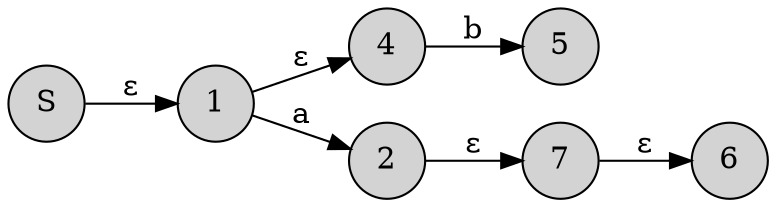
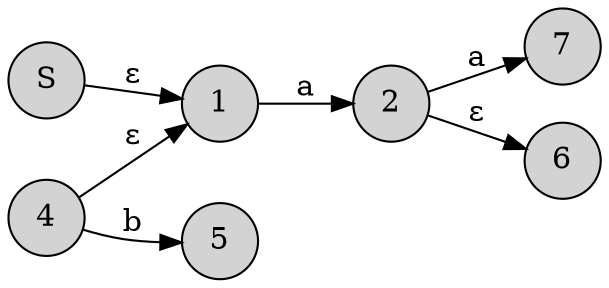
(291, 79) -> (124, 167)
(474, 145) -> (477, 58)
(635, 161) -> (467, 129)
